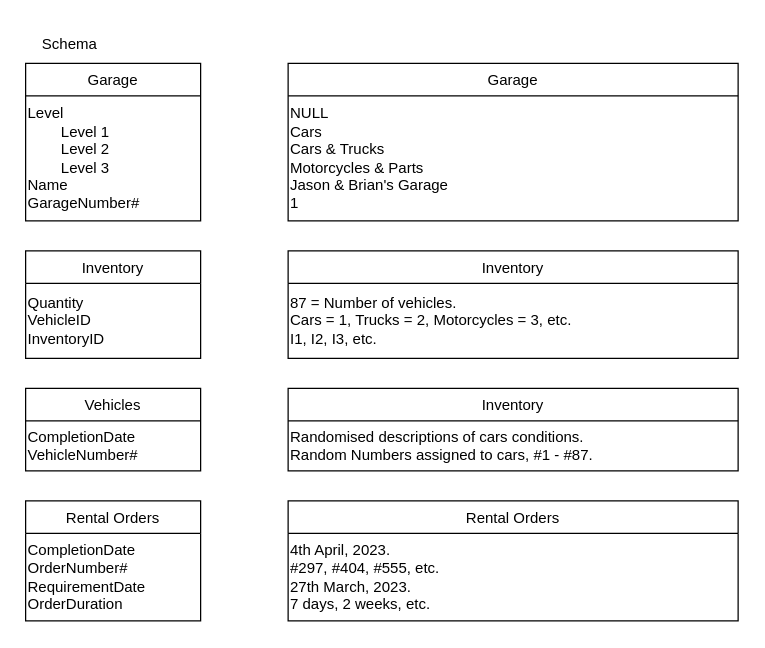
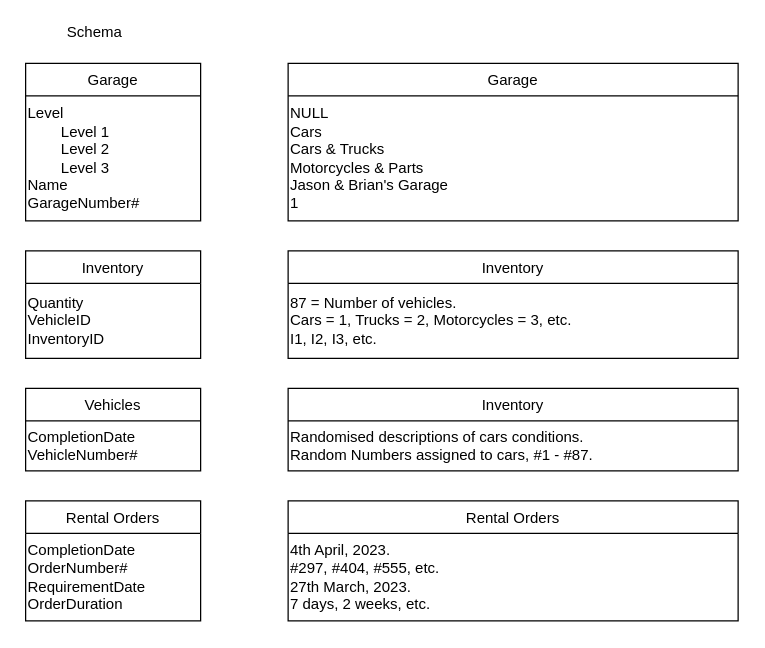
(69, 44) -> (94, 32)
